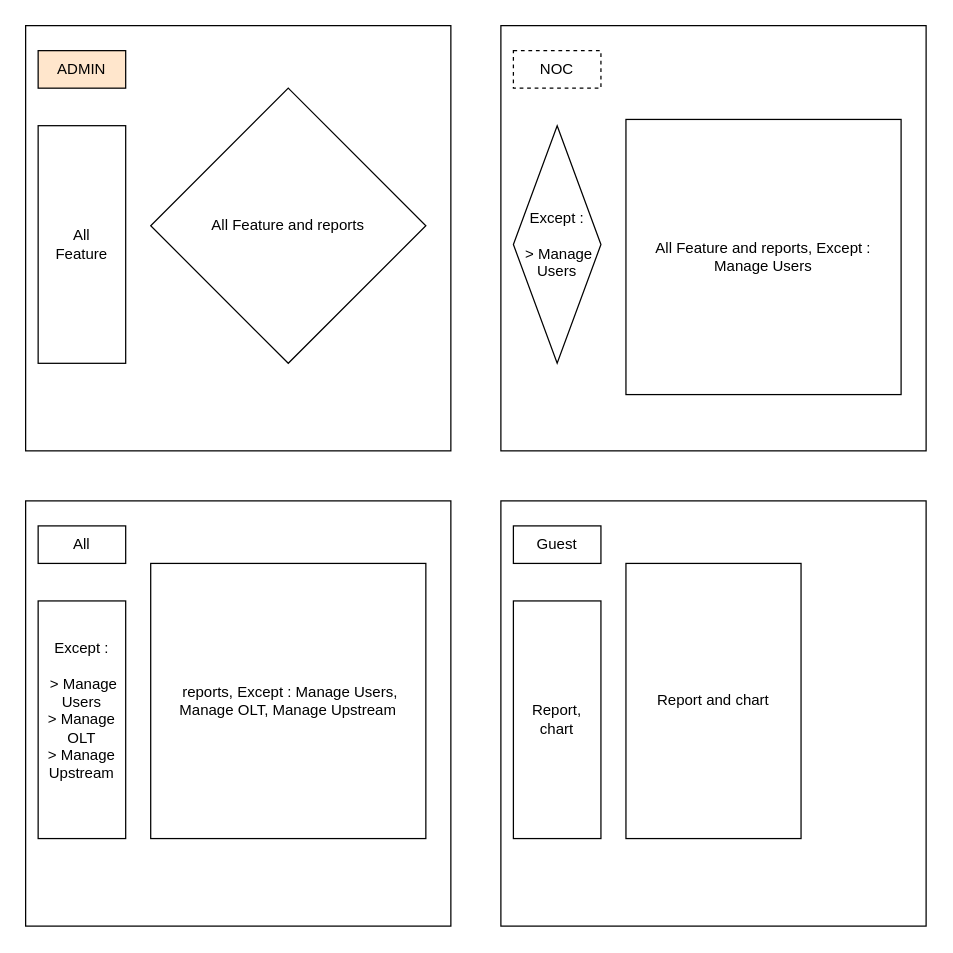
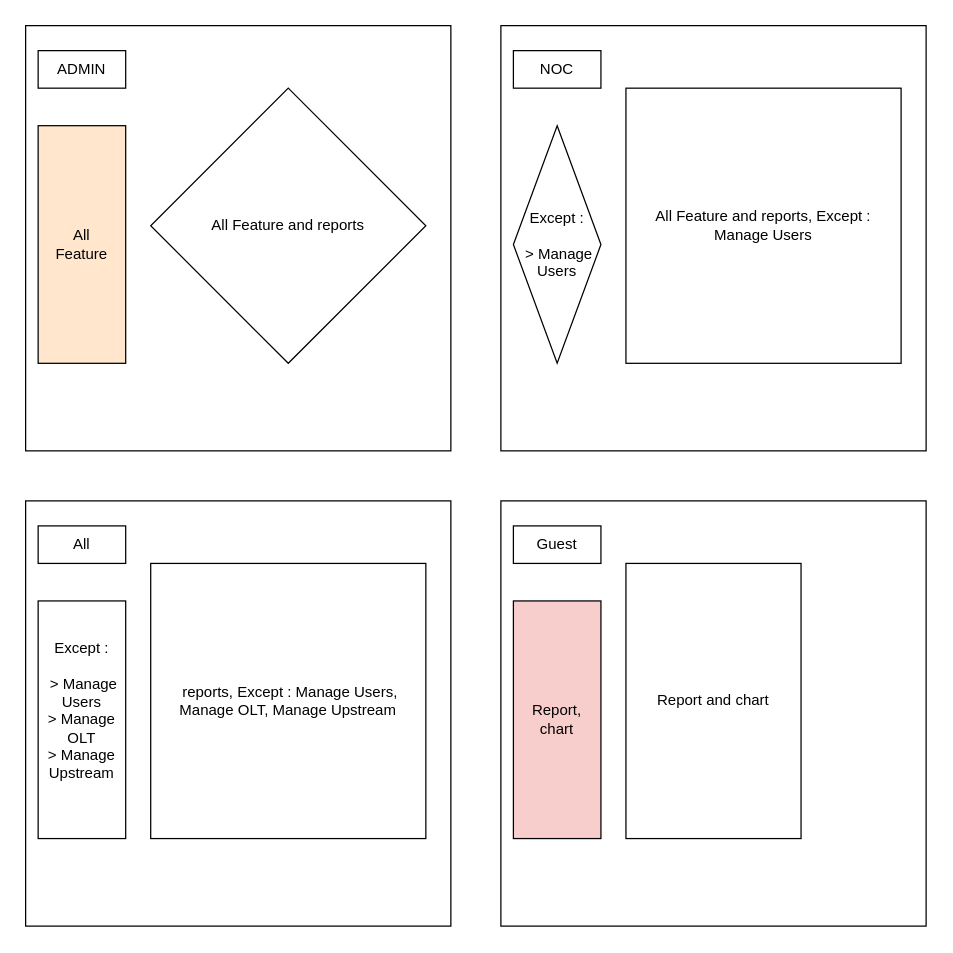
(82, 69) -> (82, 69)
(557, 69) -> (557, 69)
(82, 244) -> (82, 244)
(763, 257) -> (763, 226)
(557, 719) -> (557, 719)
